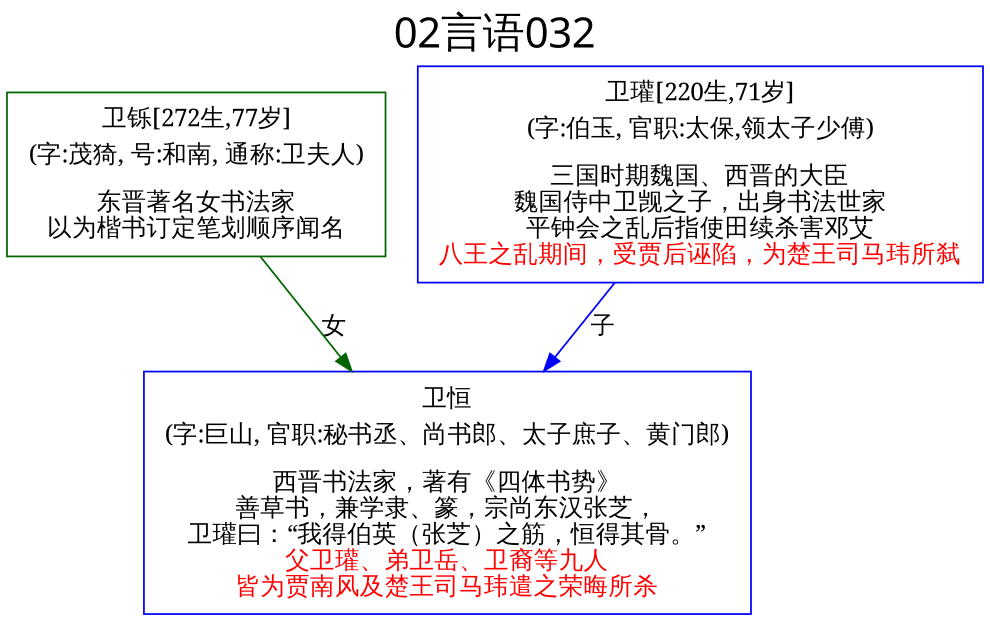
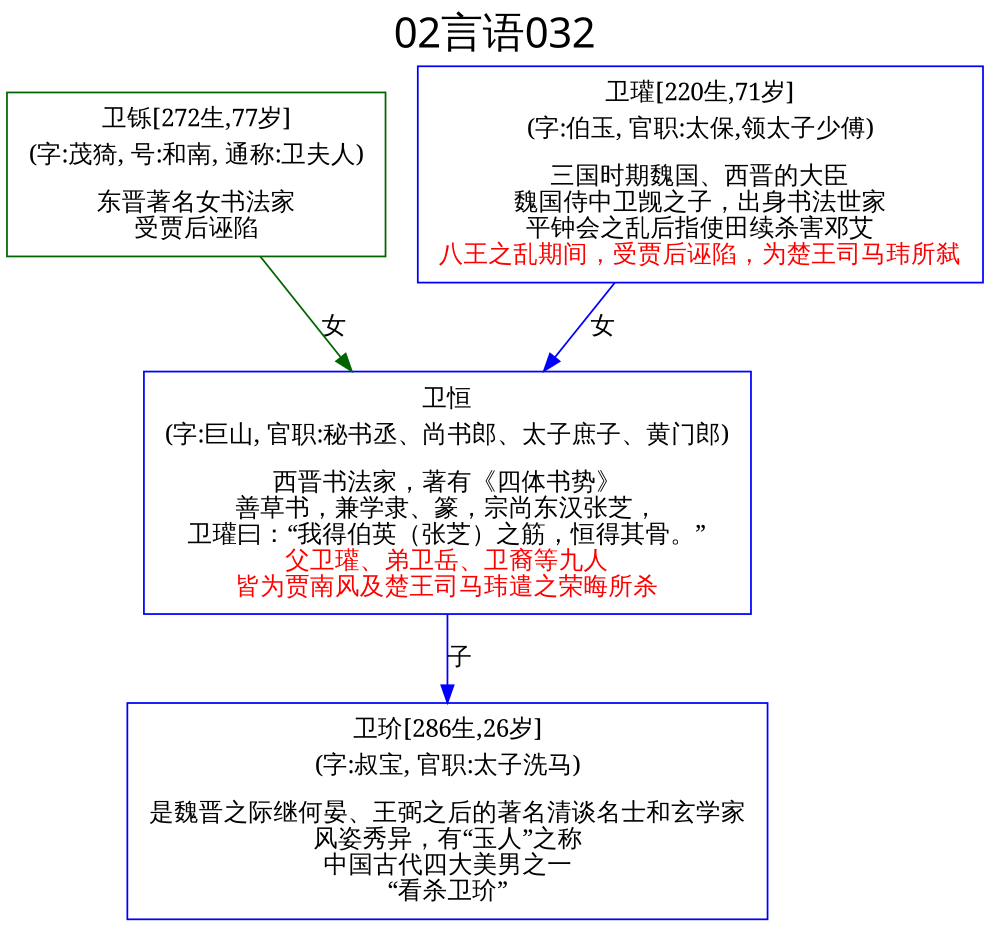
(197, 229) -> (197, 229)
(604, 327) -> (604, 327)
none -> (447, 811)
